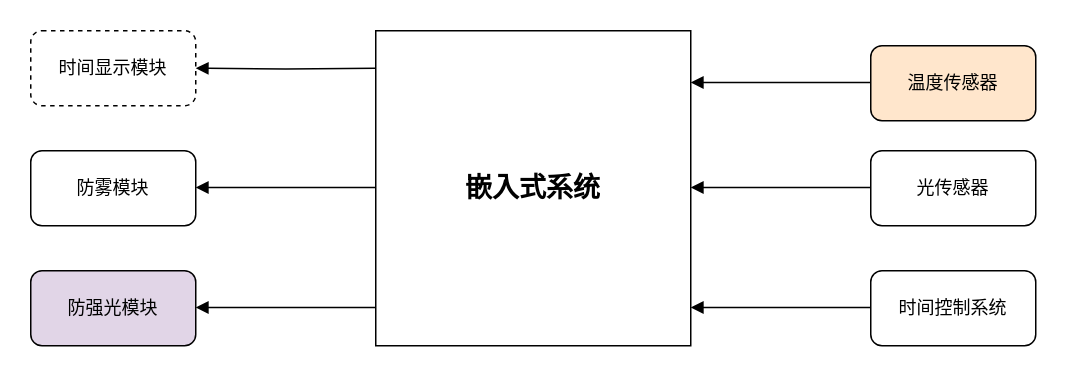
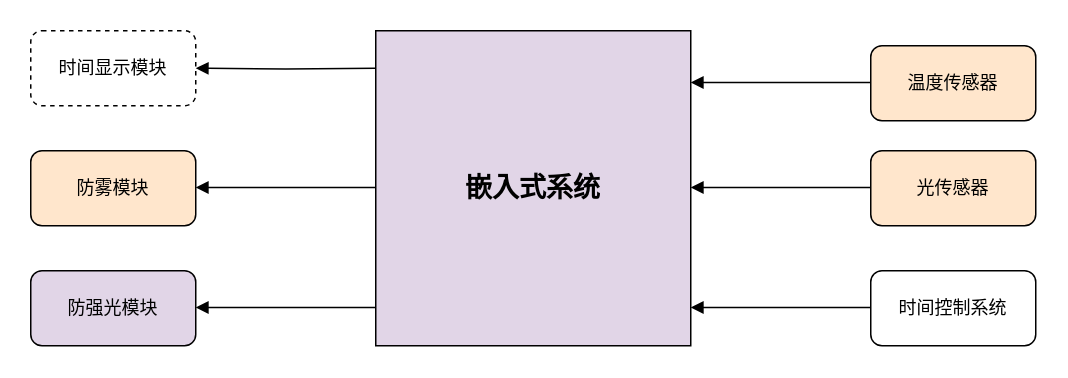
(113, 188) -> (113, 188)
(533, 188) -> (533, 188)
(953, 188) -> (953, 188)
